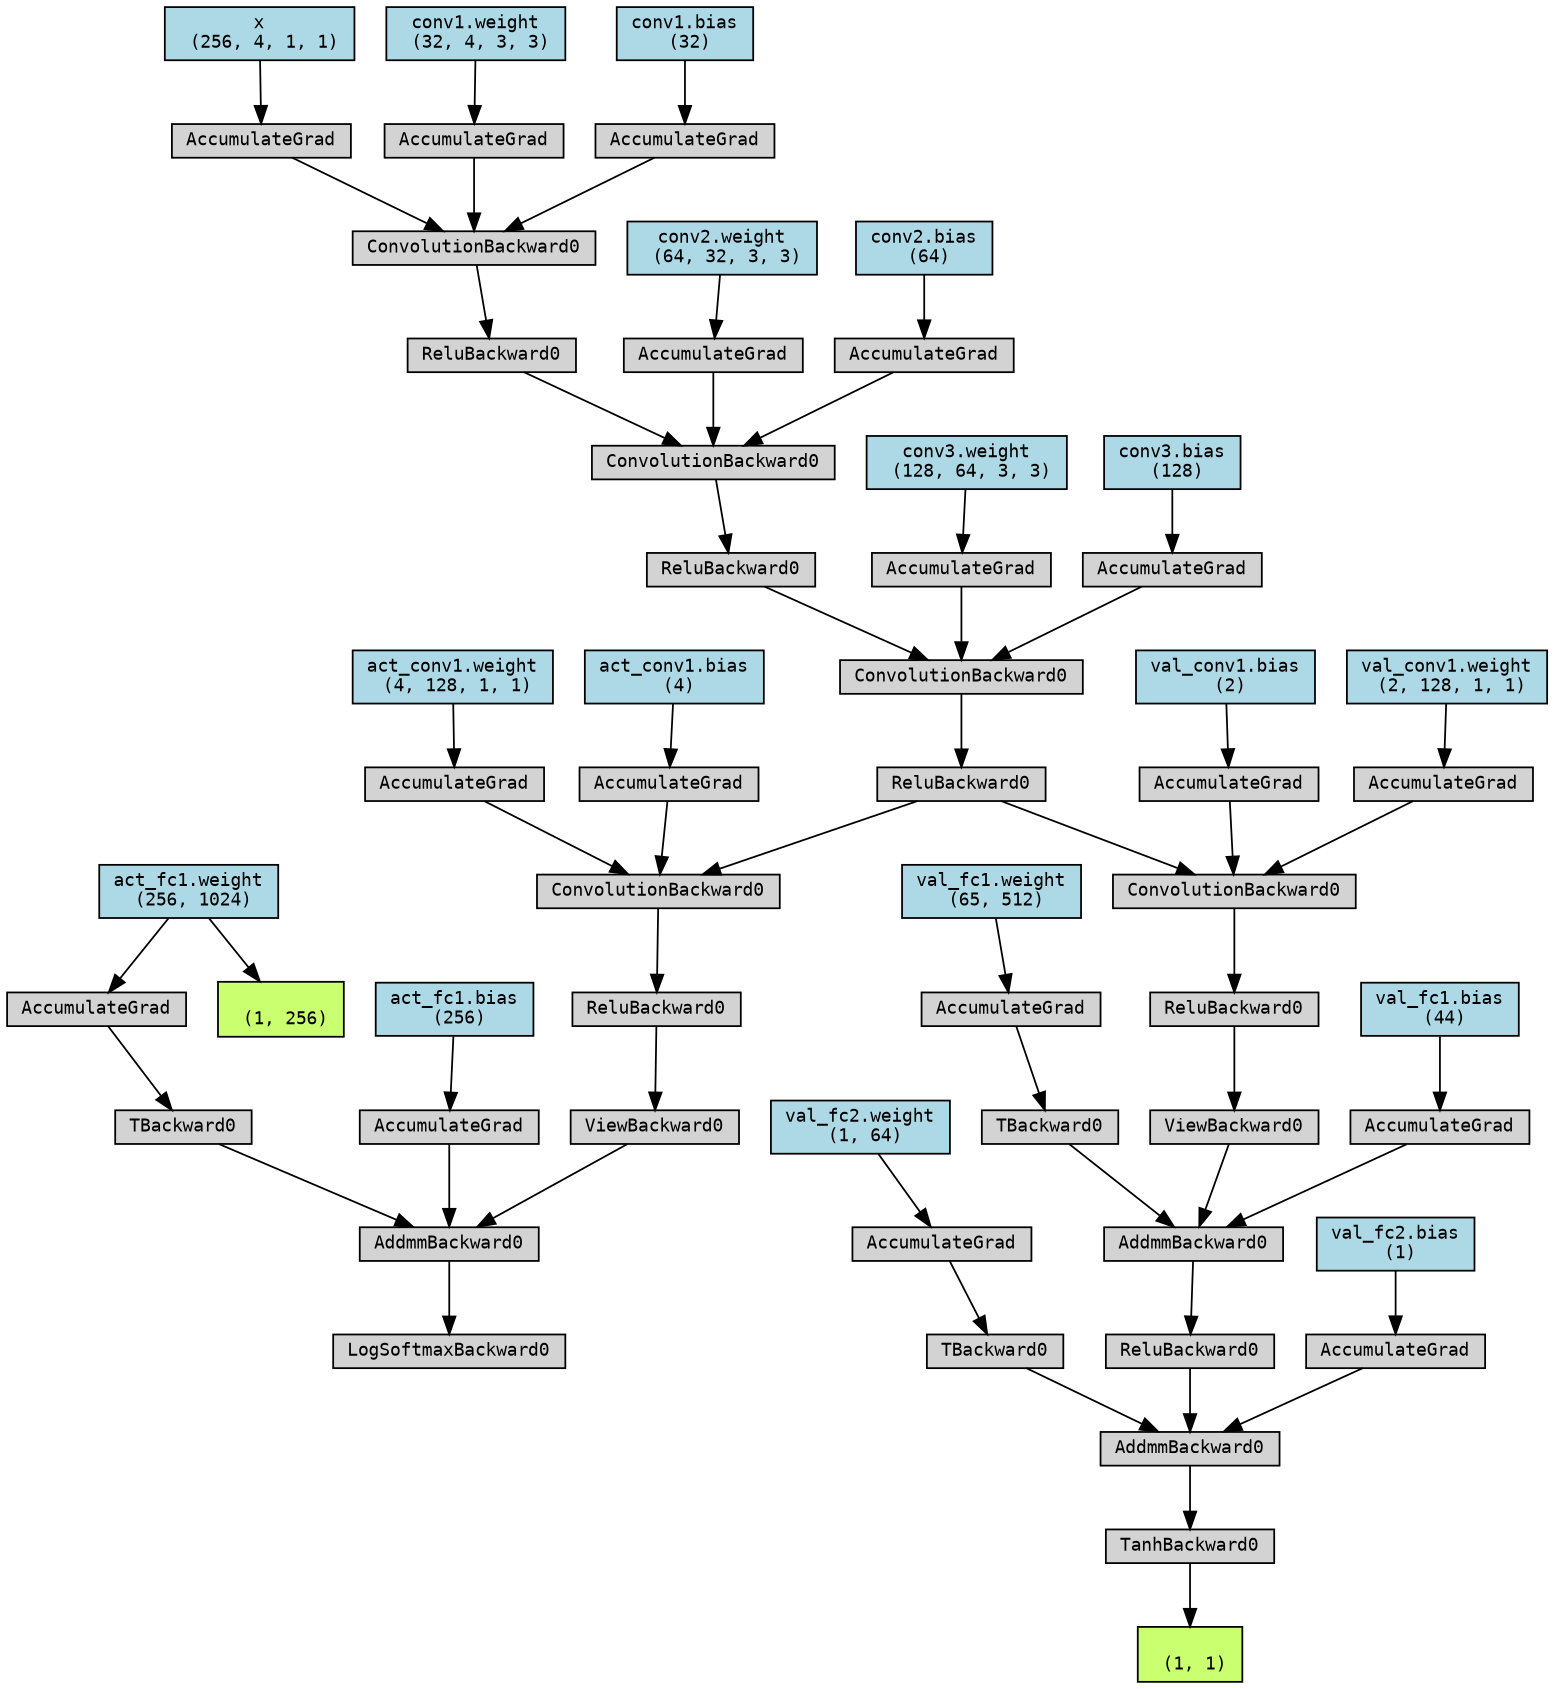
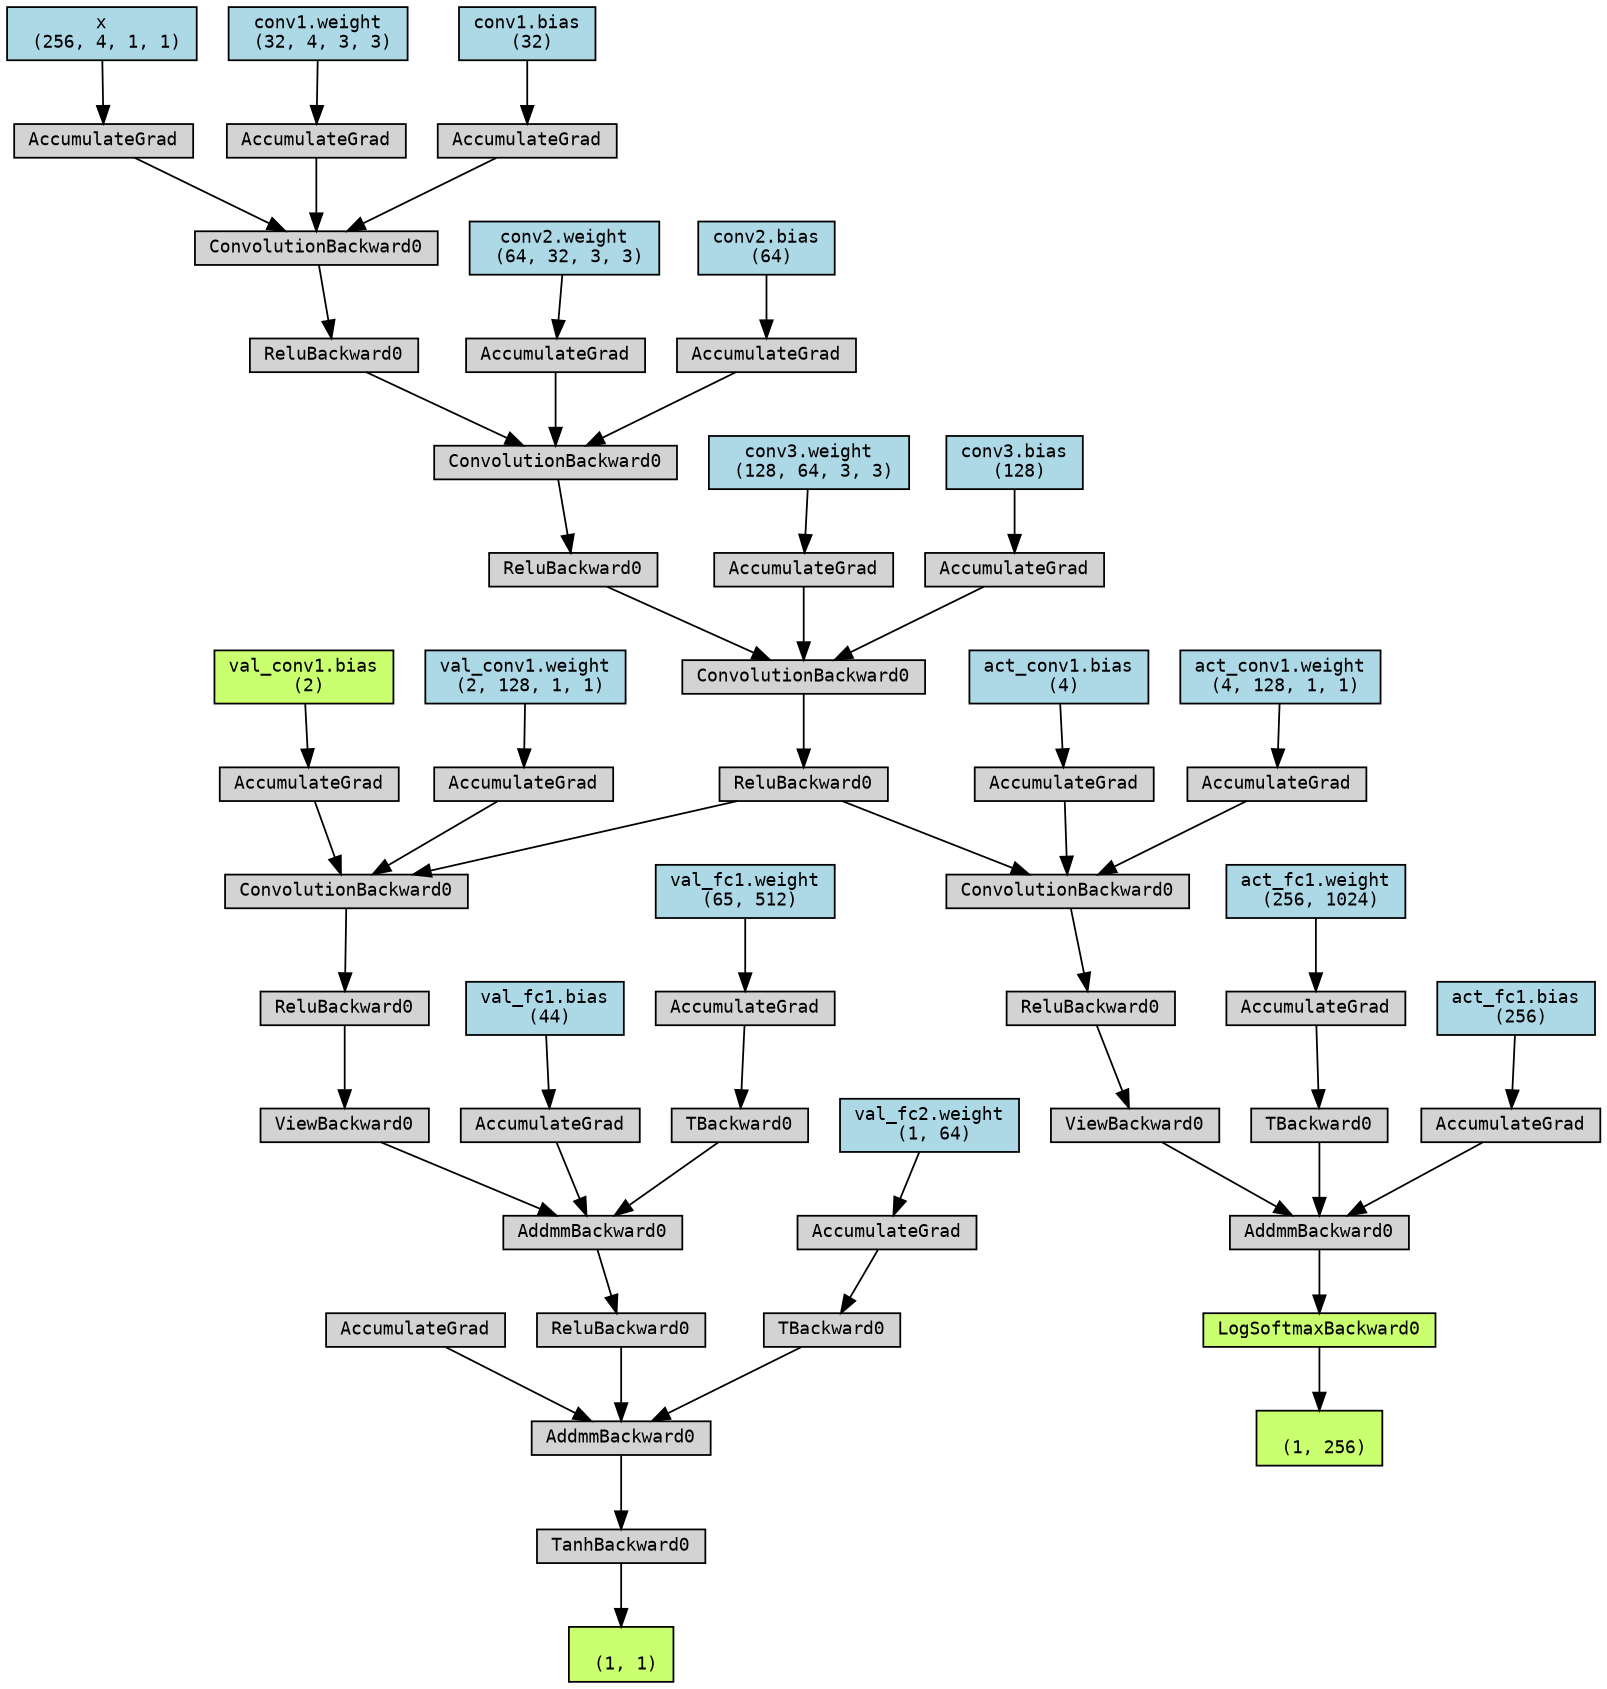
(1225, 677) -> (304, 677)
(229, 943) -> (1319, 1370)
(1396, 1244) -> none
(449, 1351) -> (1319, 1330)
